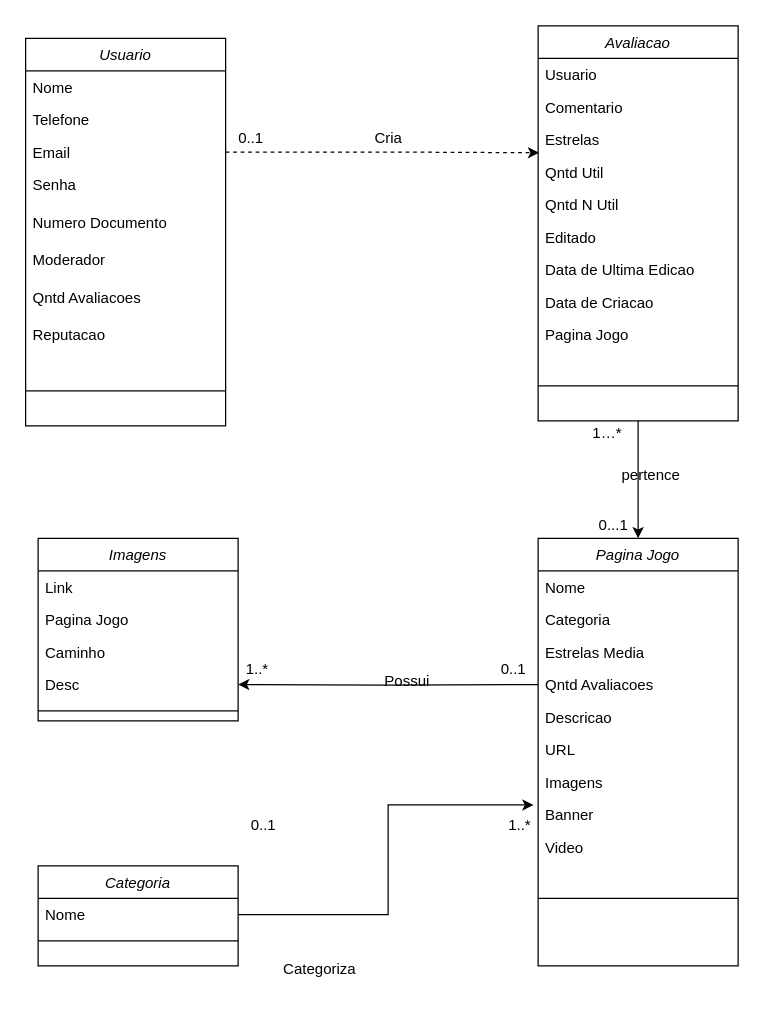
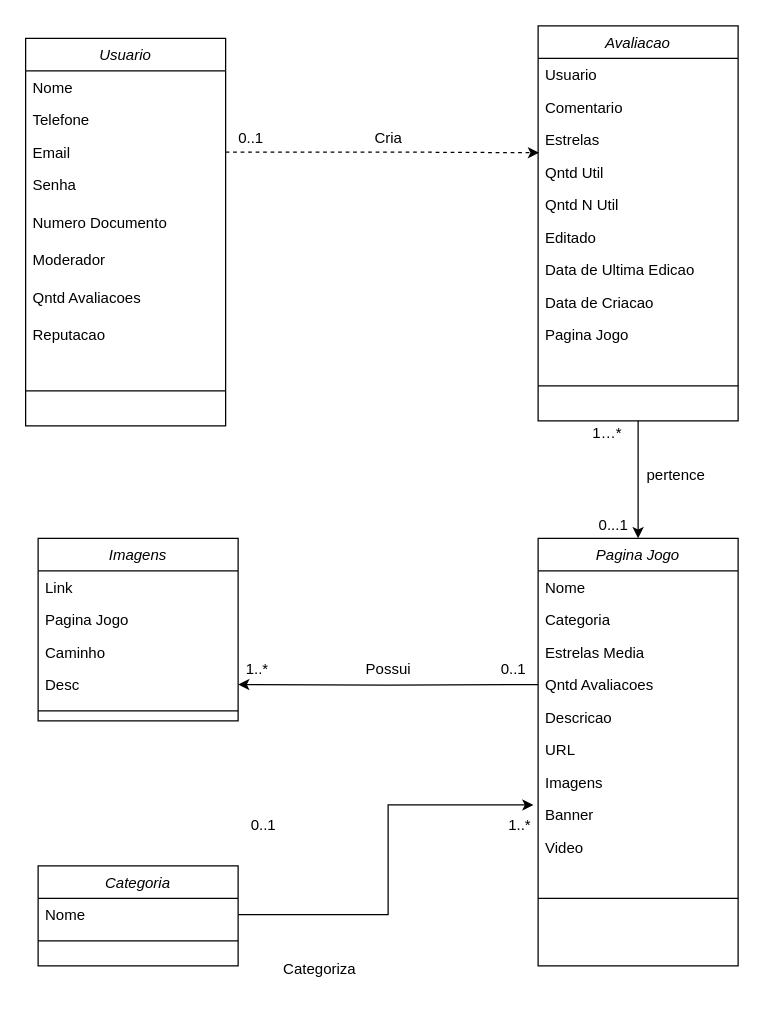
(651, 476) -> (676, 476)
(407, 682) -> (388, 669)
